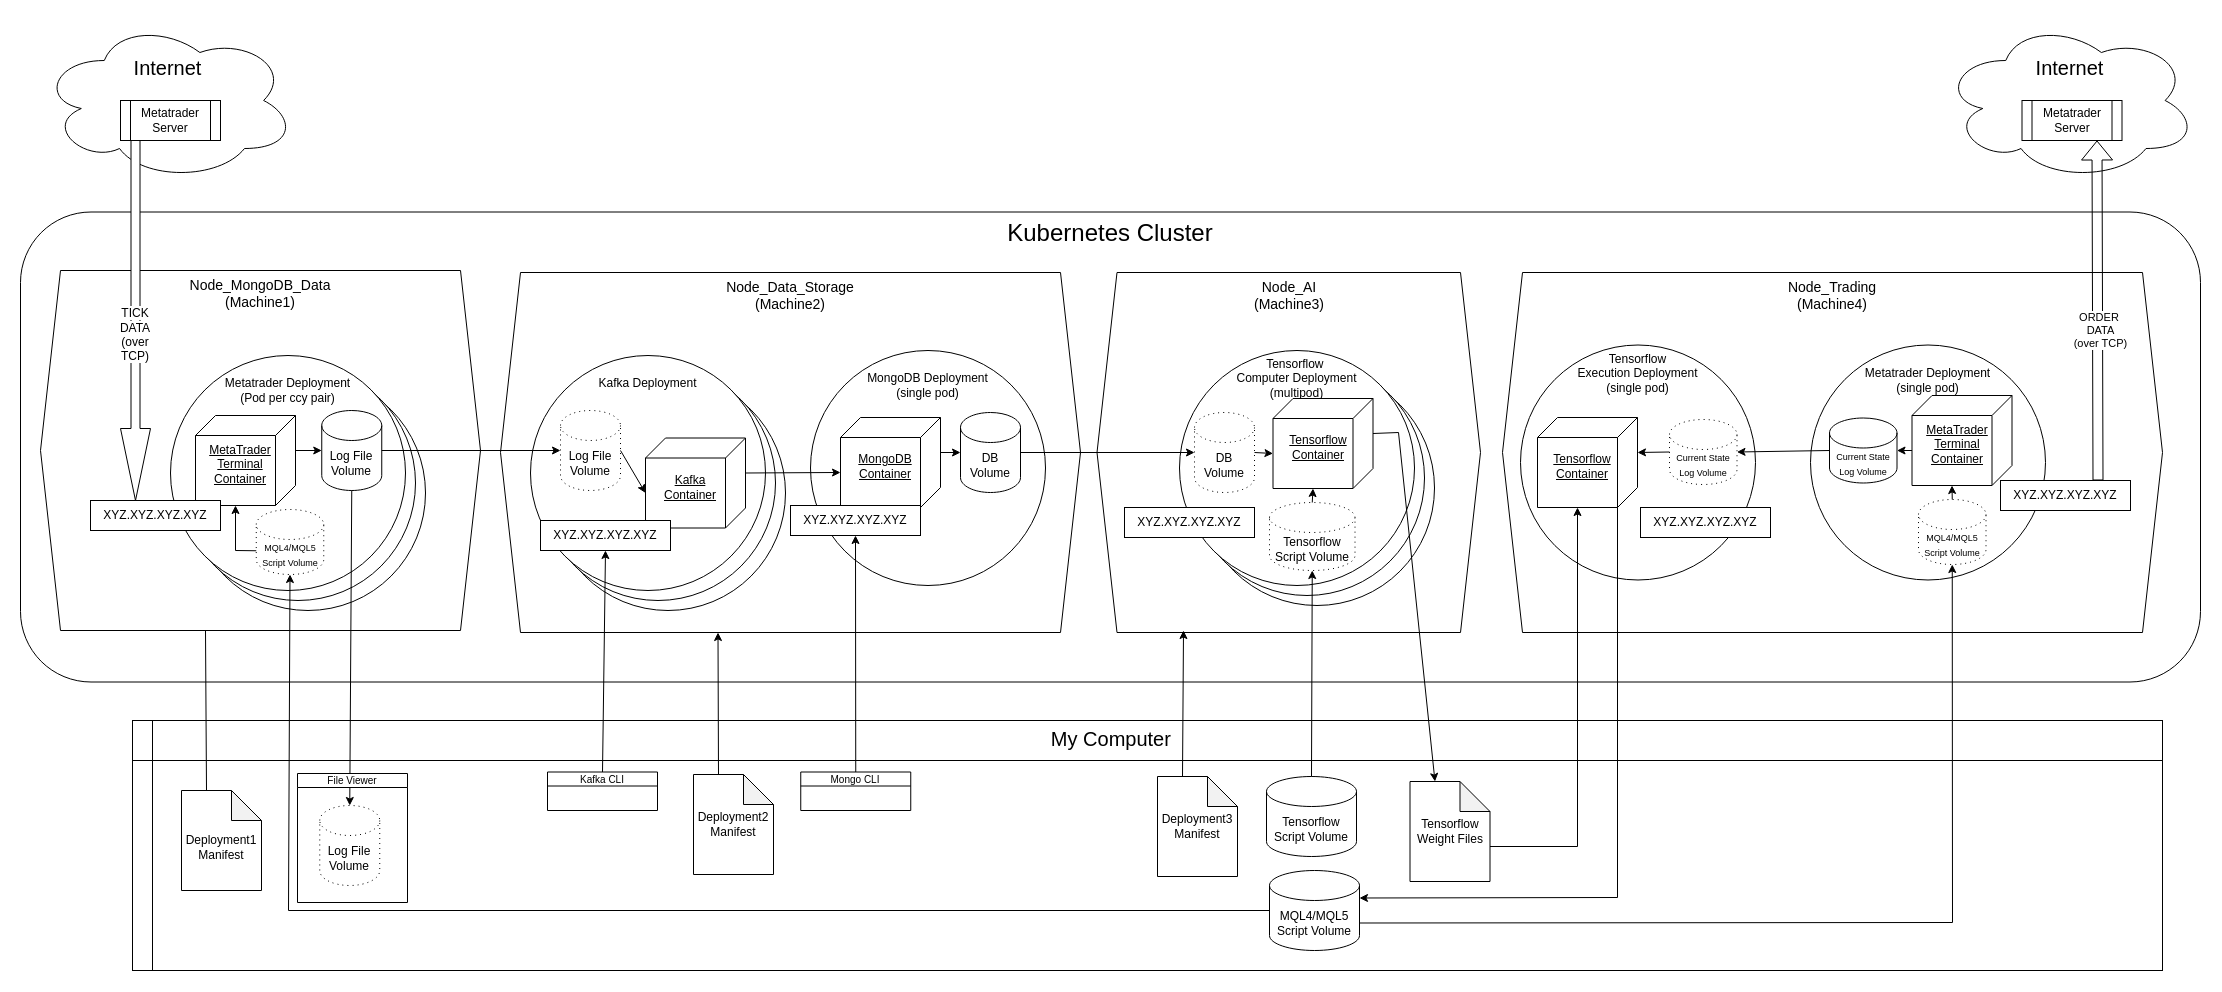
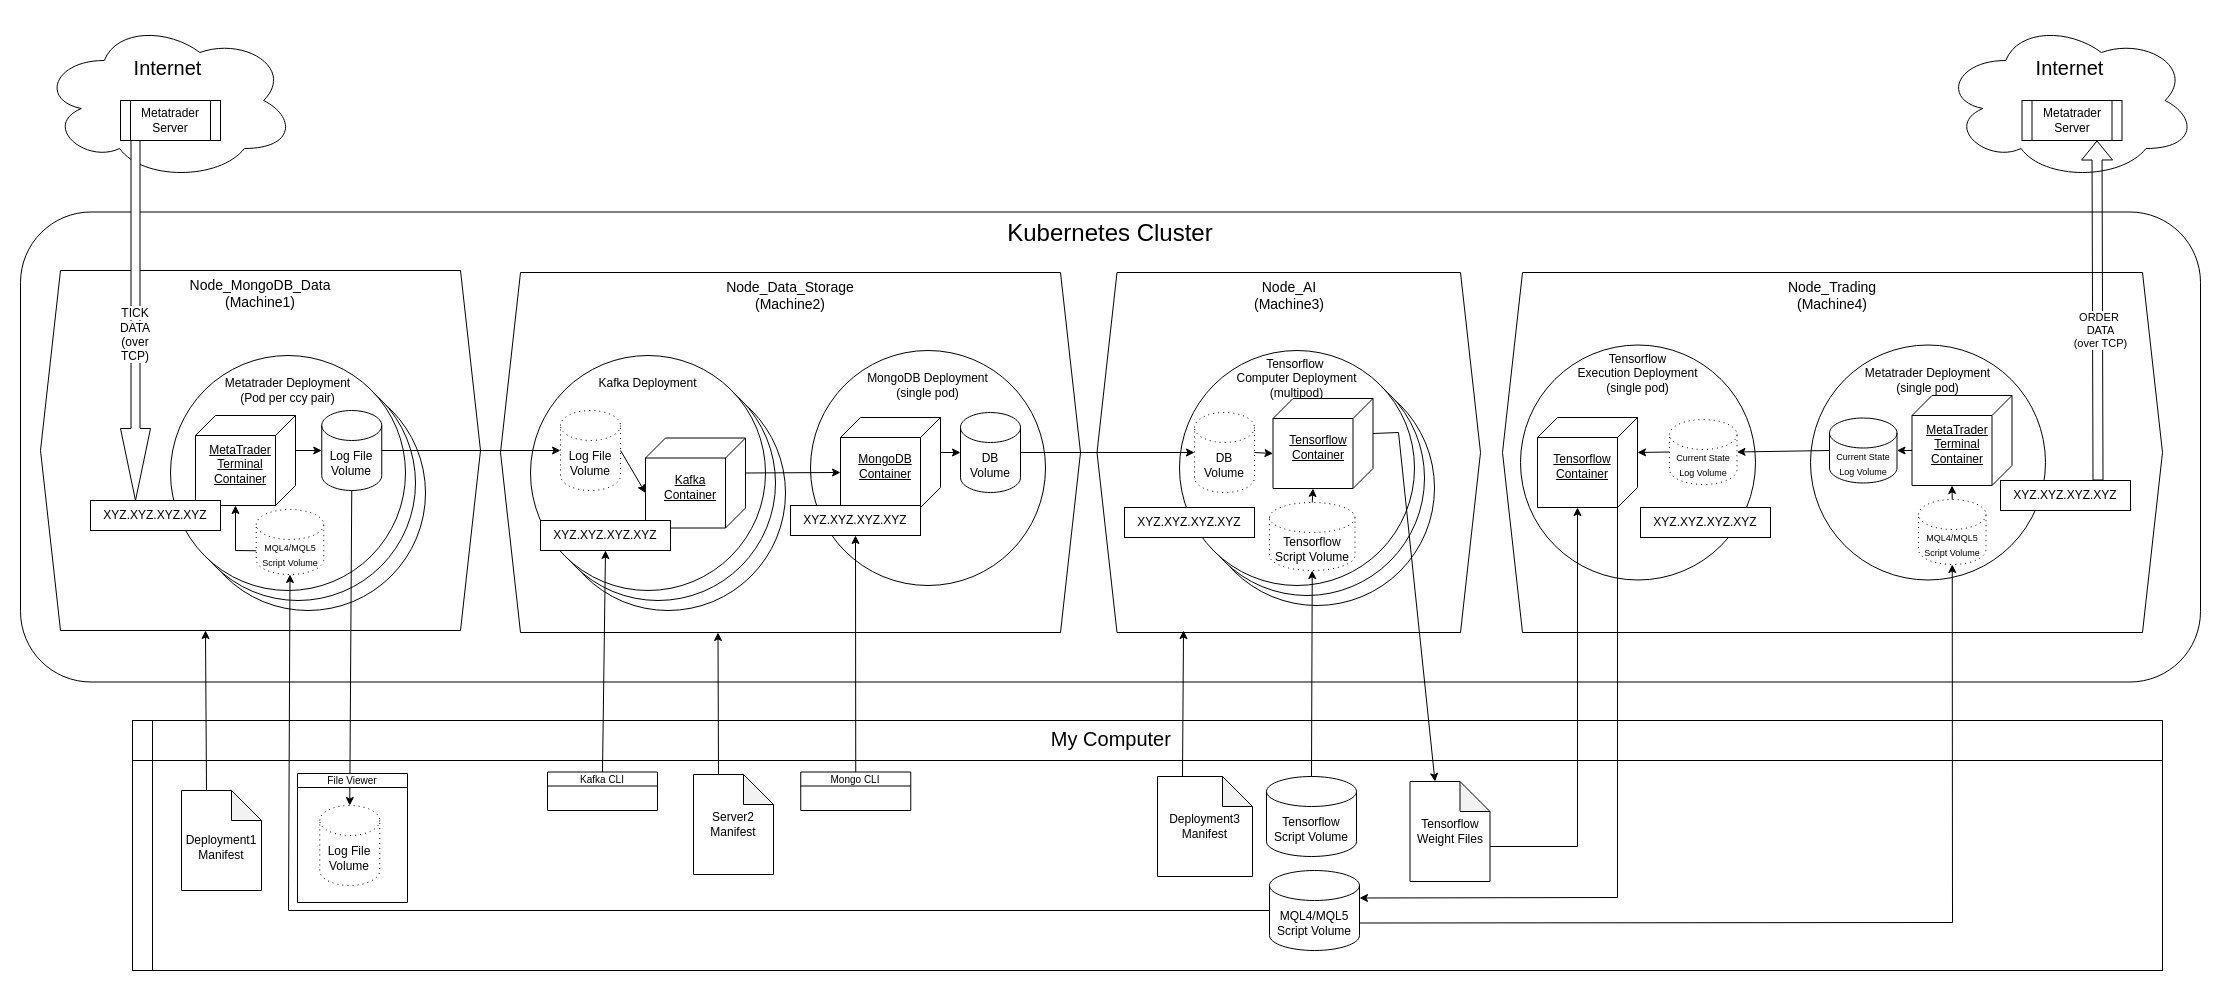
(206, 637) -> (206, 639)
(734, 825) -> (734, 825)
(1198, 827) -> (1205, 827)
